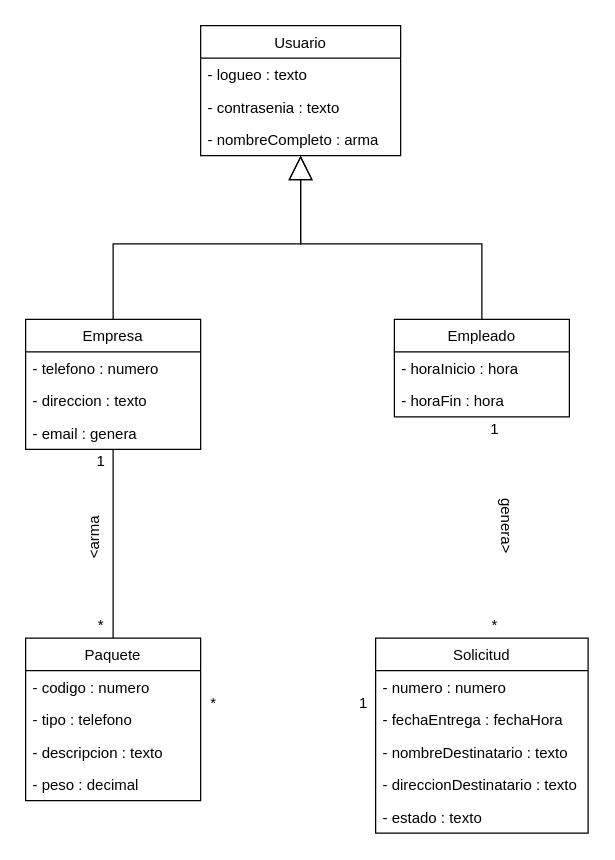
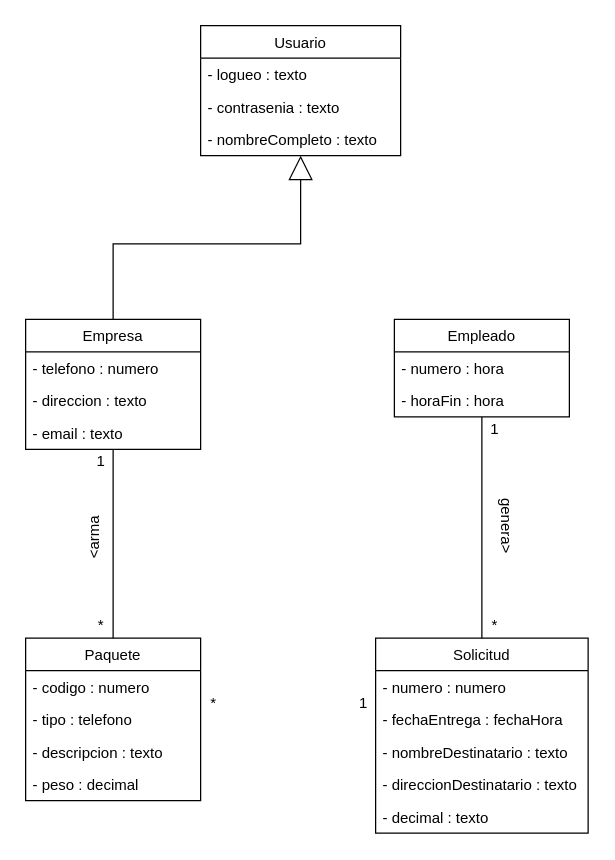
(296, 140) -> (301, 140)
(428, 244) -> none
(469, 369) -> (456, 369)
(88, 434) -> (84, 434)
none -> (482, 526)
(442, 818) -> (442, 818)
